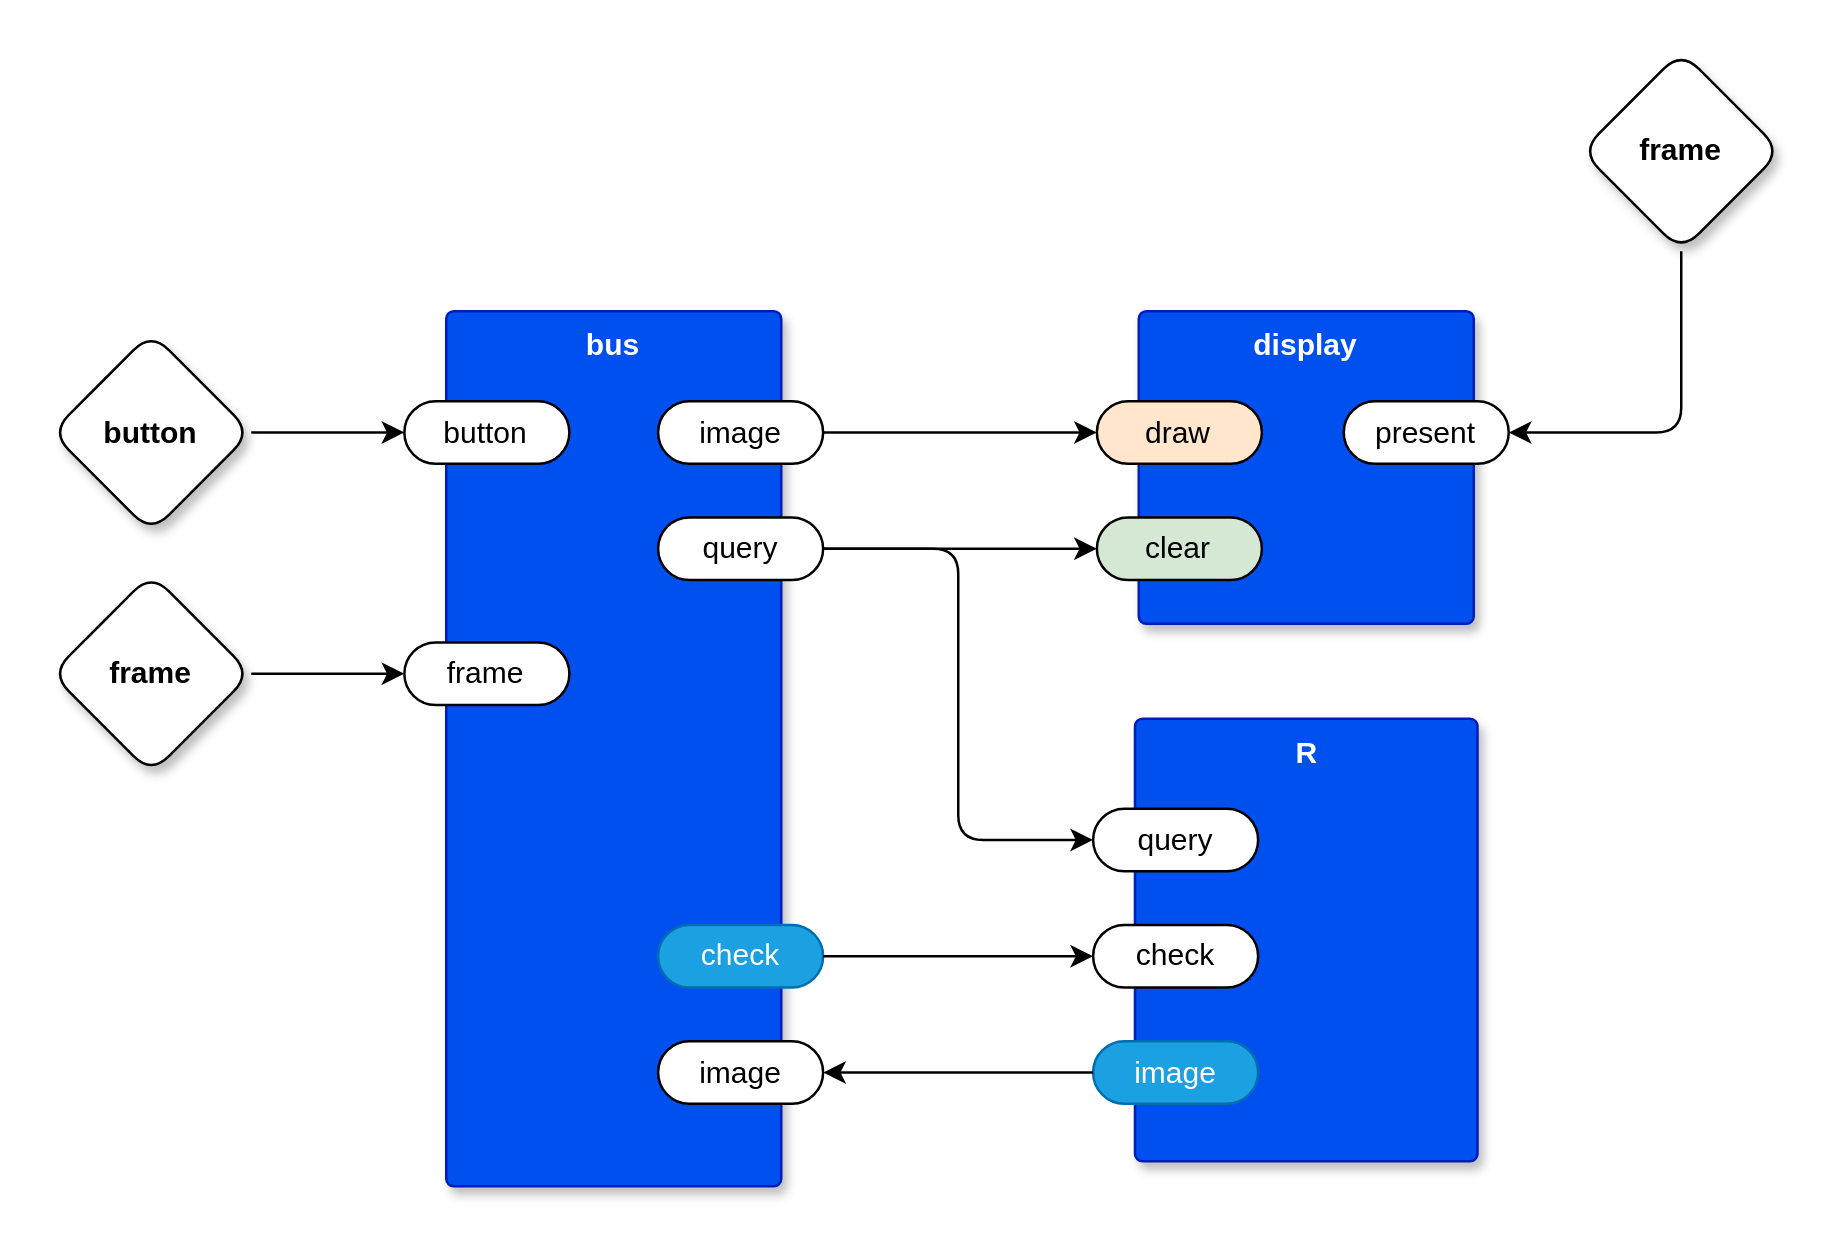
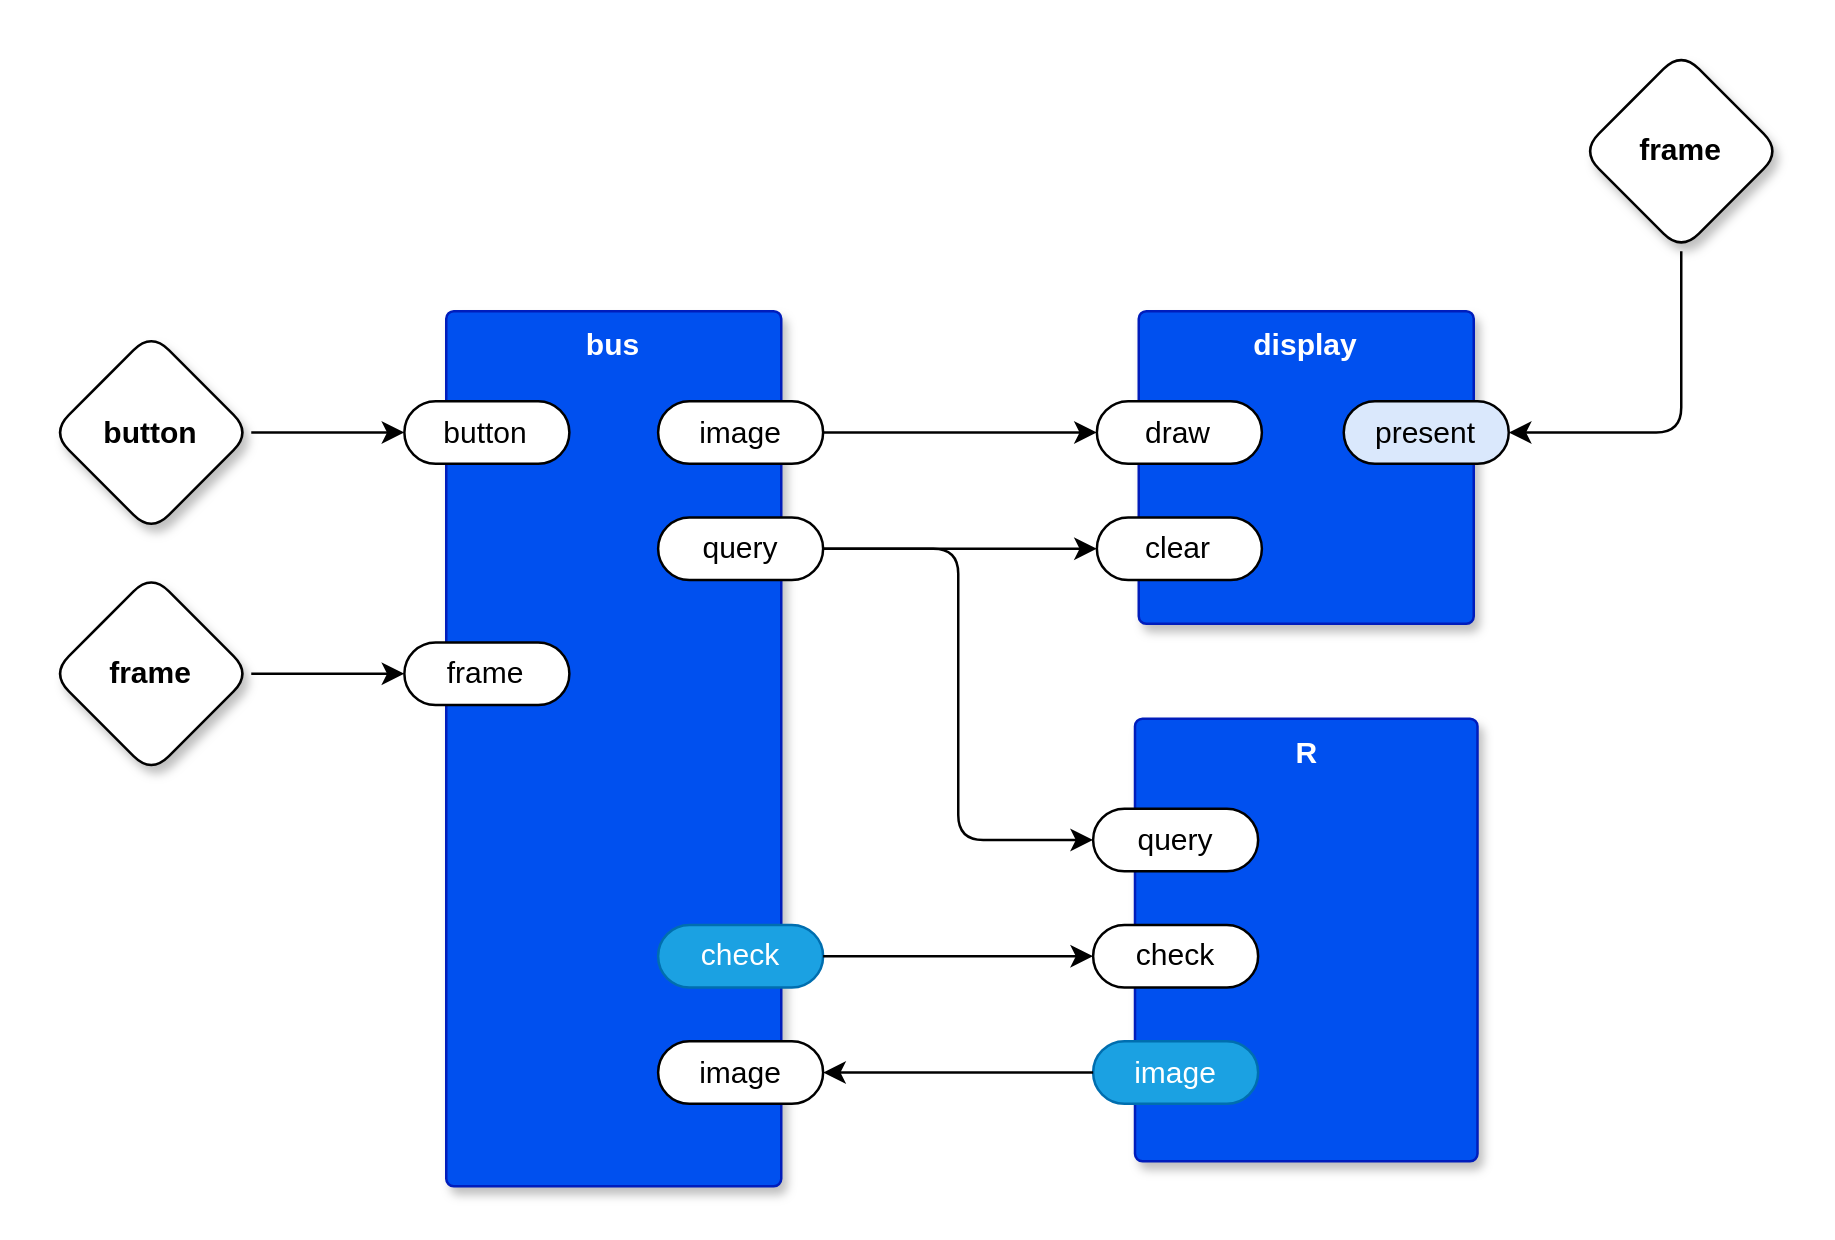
(1179, 433) -> (1179, 433)
(1426, 433) -> (1426, 433)
(1179, 549) -> (1179, 549)
